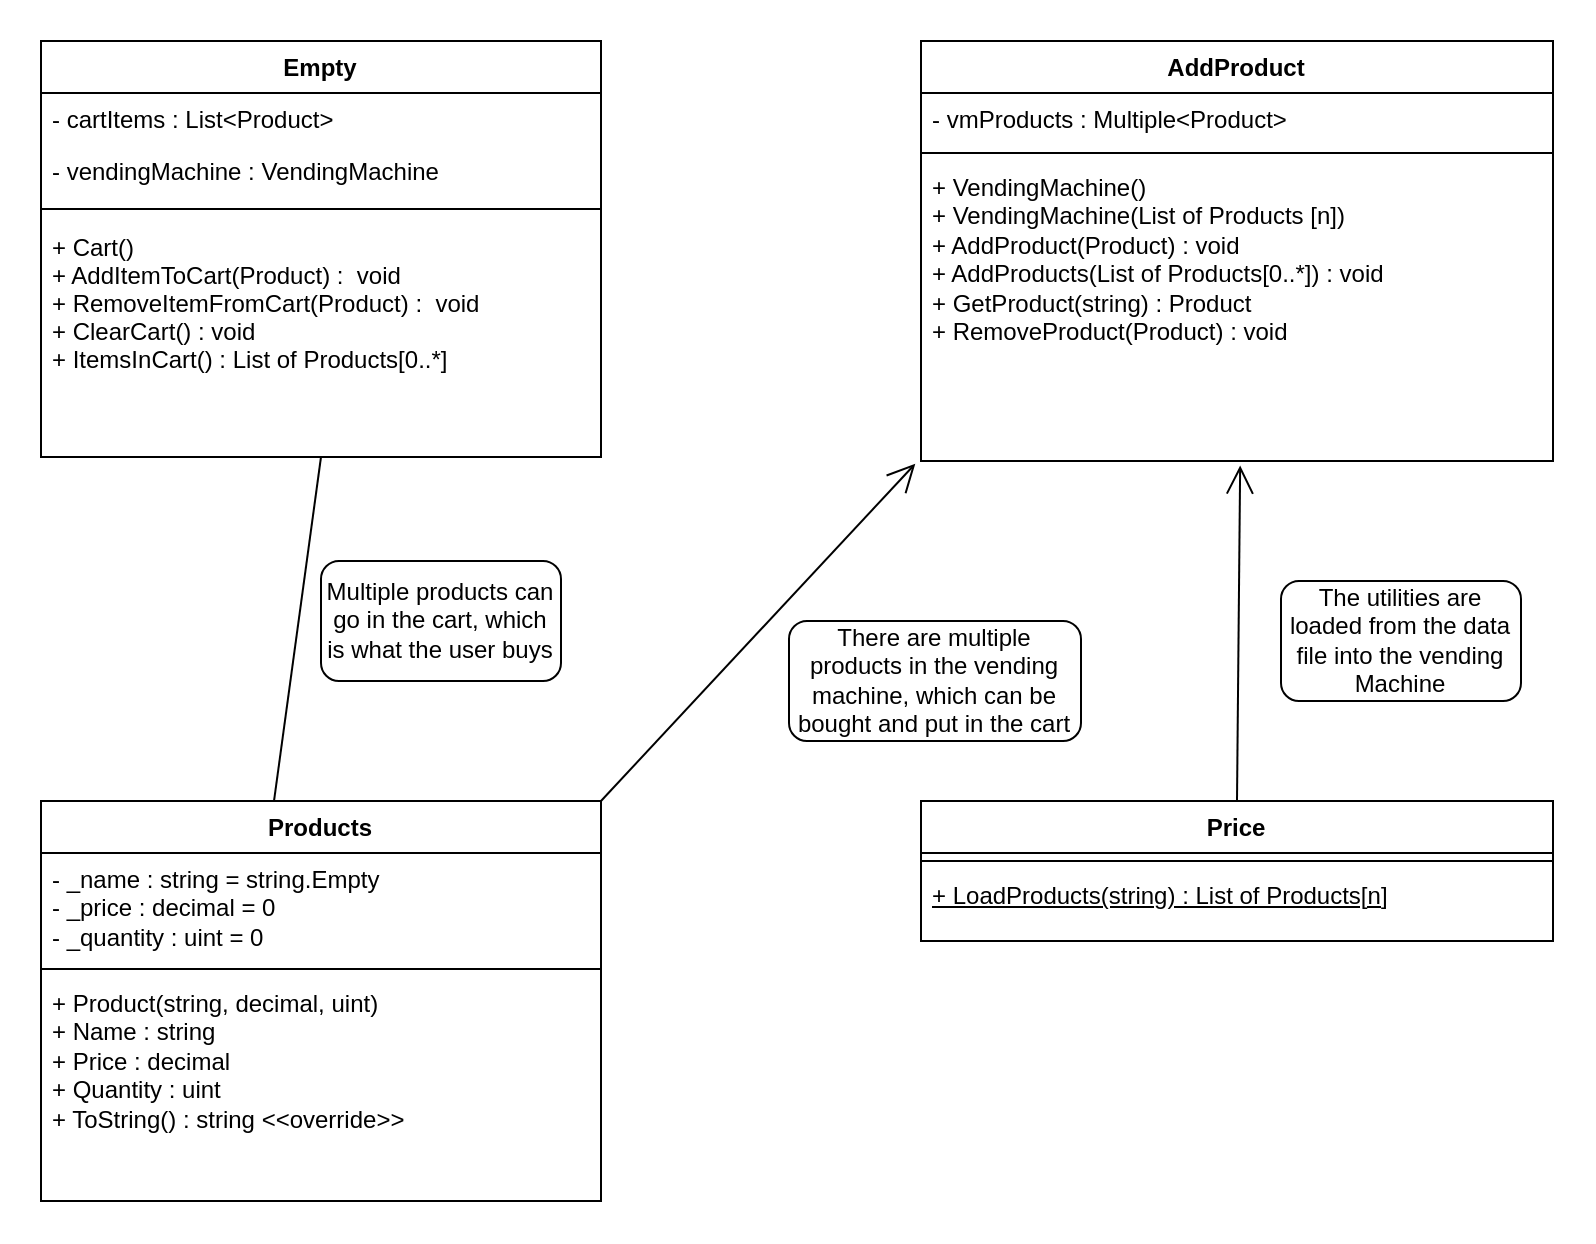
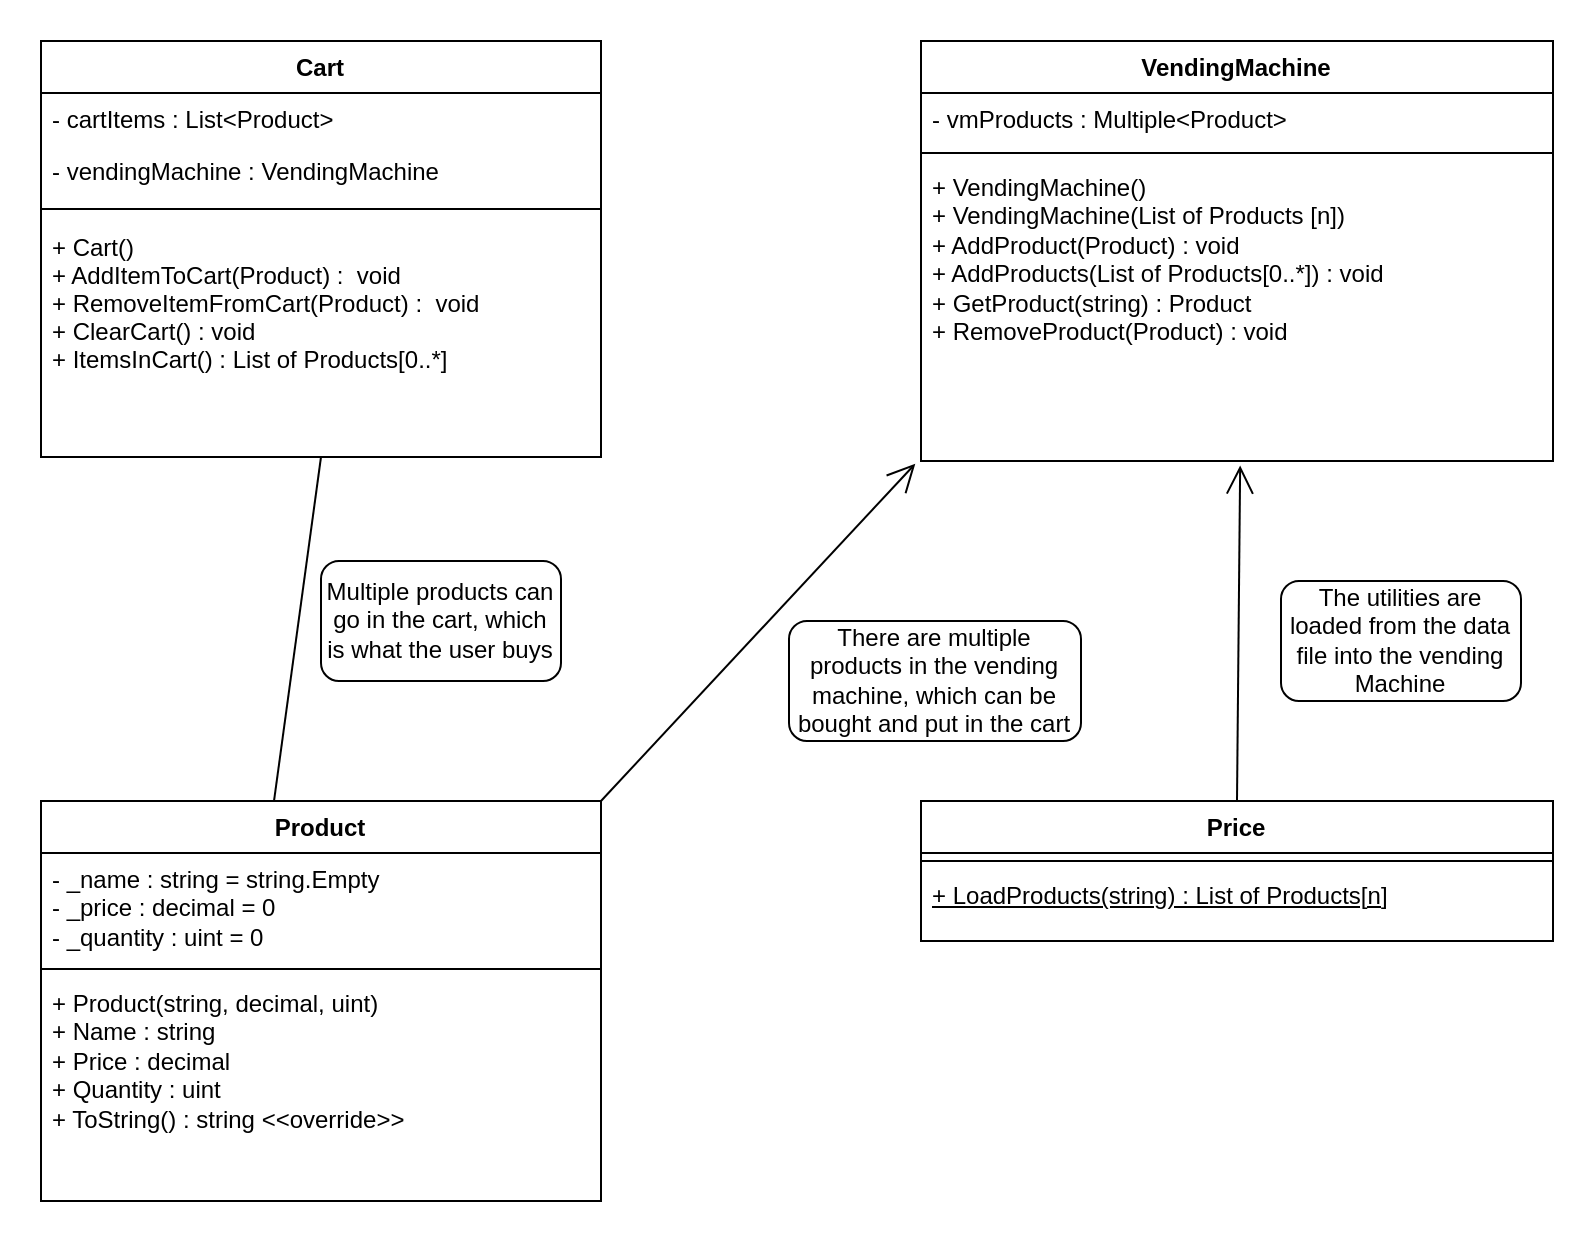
(320, 68) -> (320, 68)
(1237, 69) -> (1237, 69)
(321, 829) -> (321, 829)
